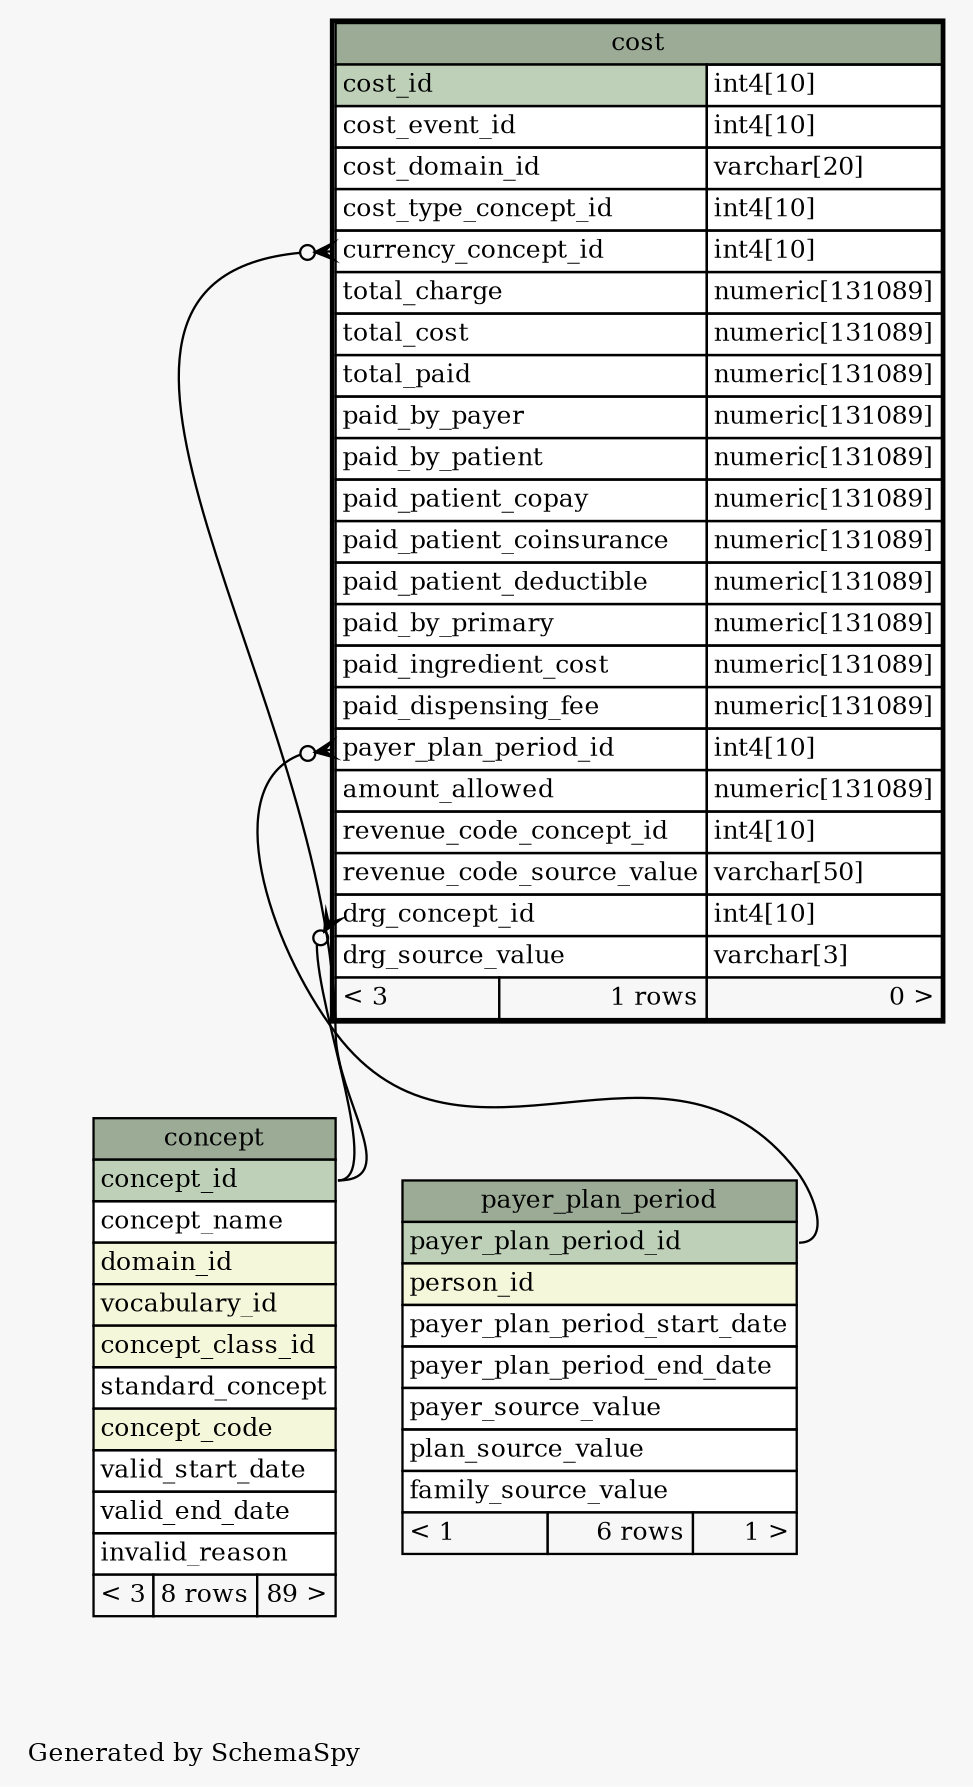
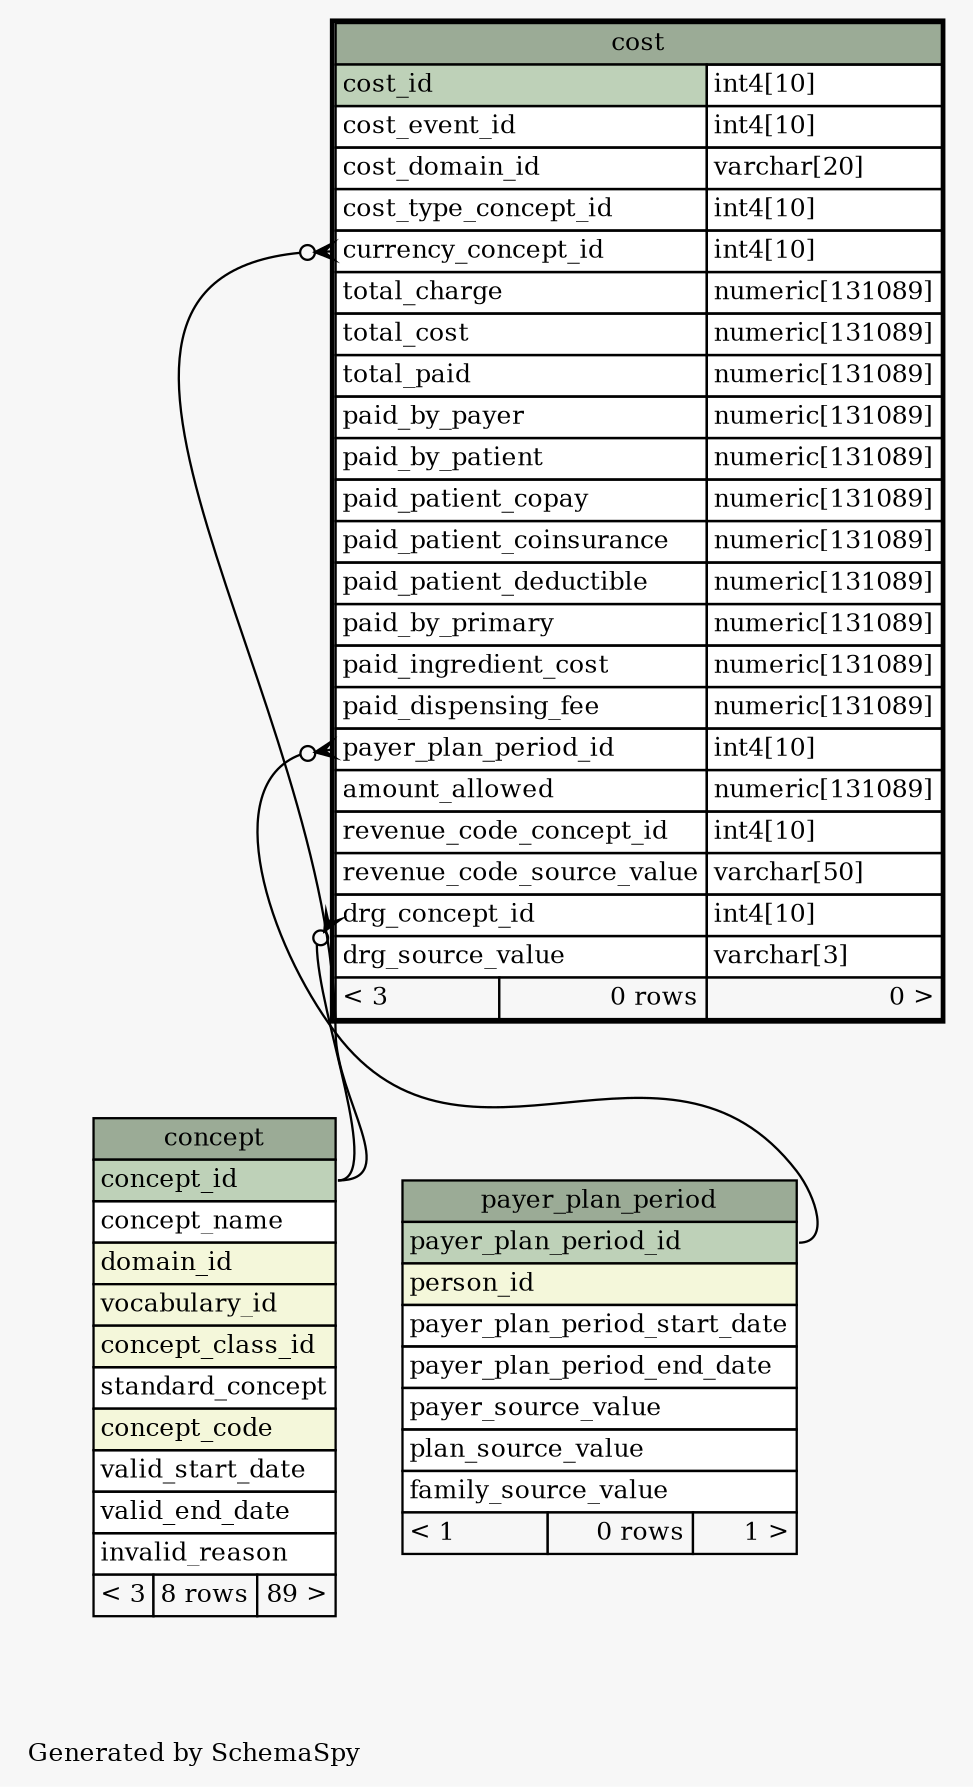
(655, 997) -> (655, 997)
(641, 1532) -> (641, 1532)
